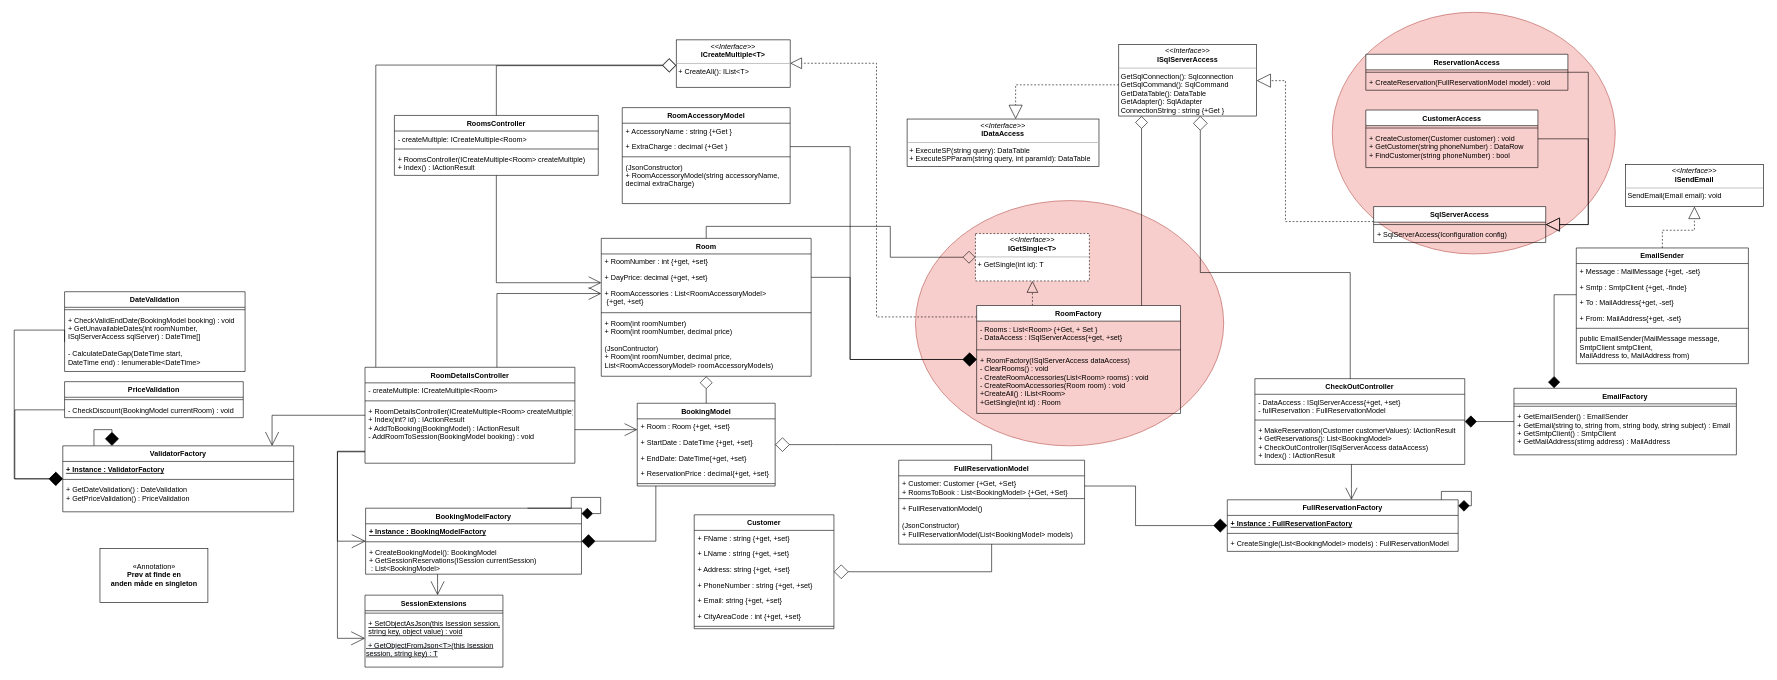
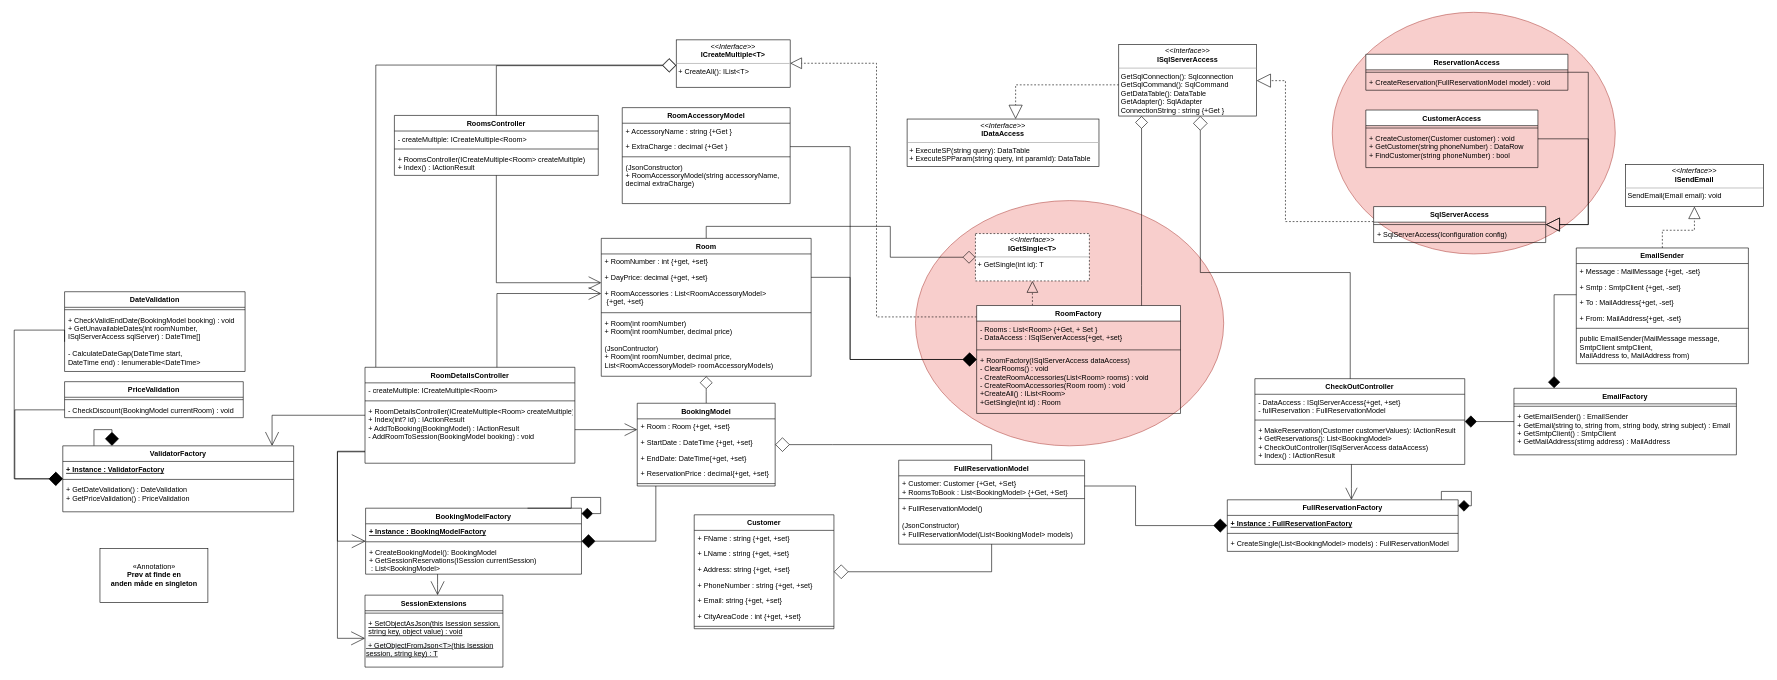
(1639, 287) -> (1636, 287)
